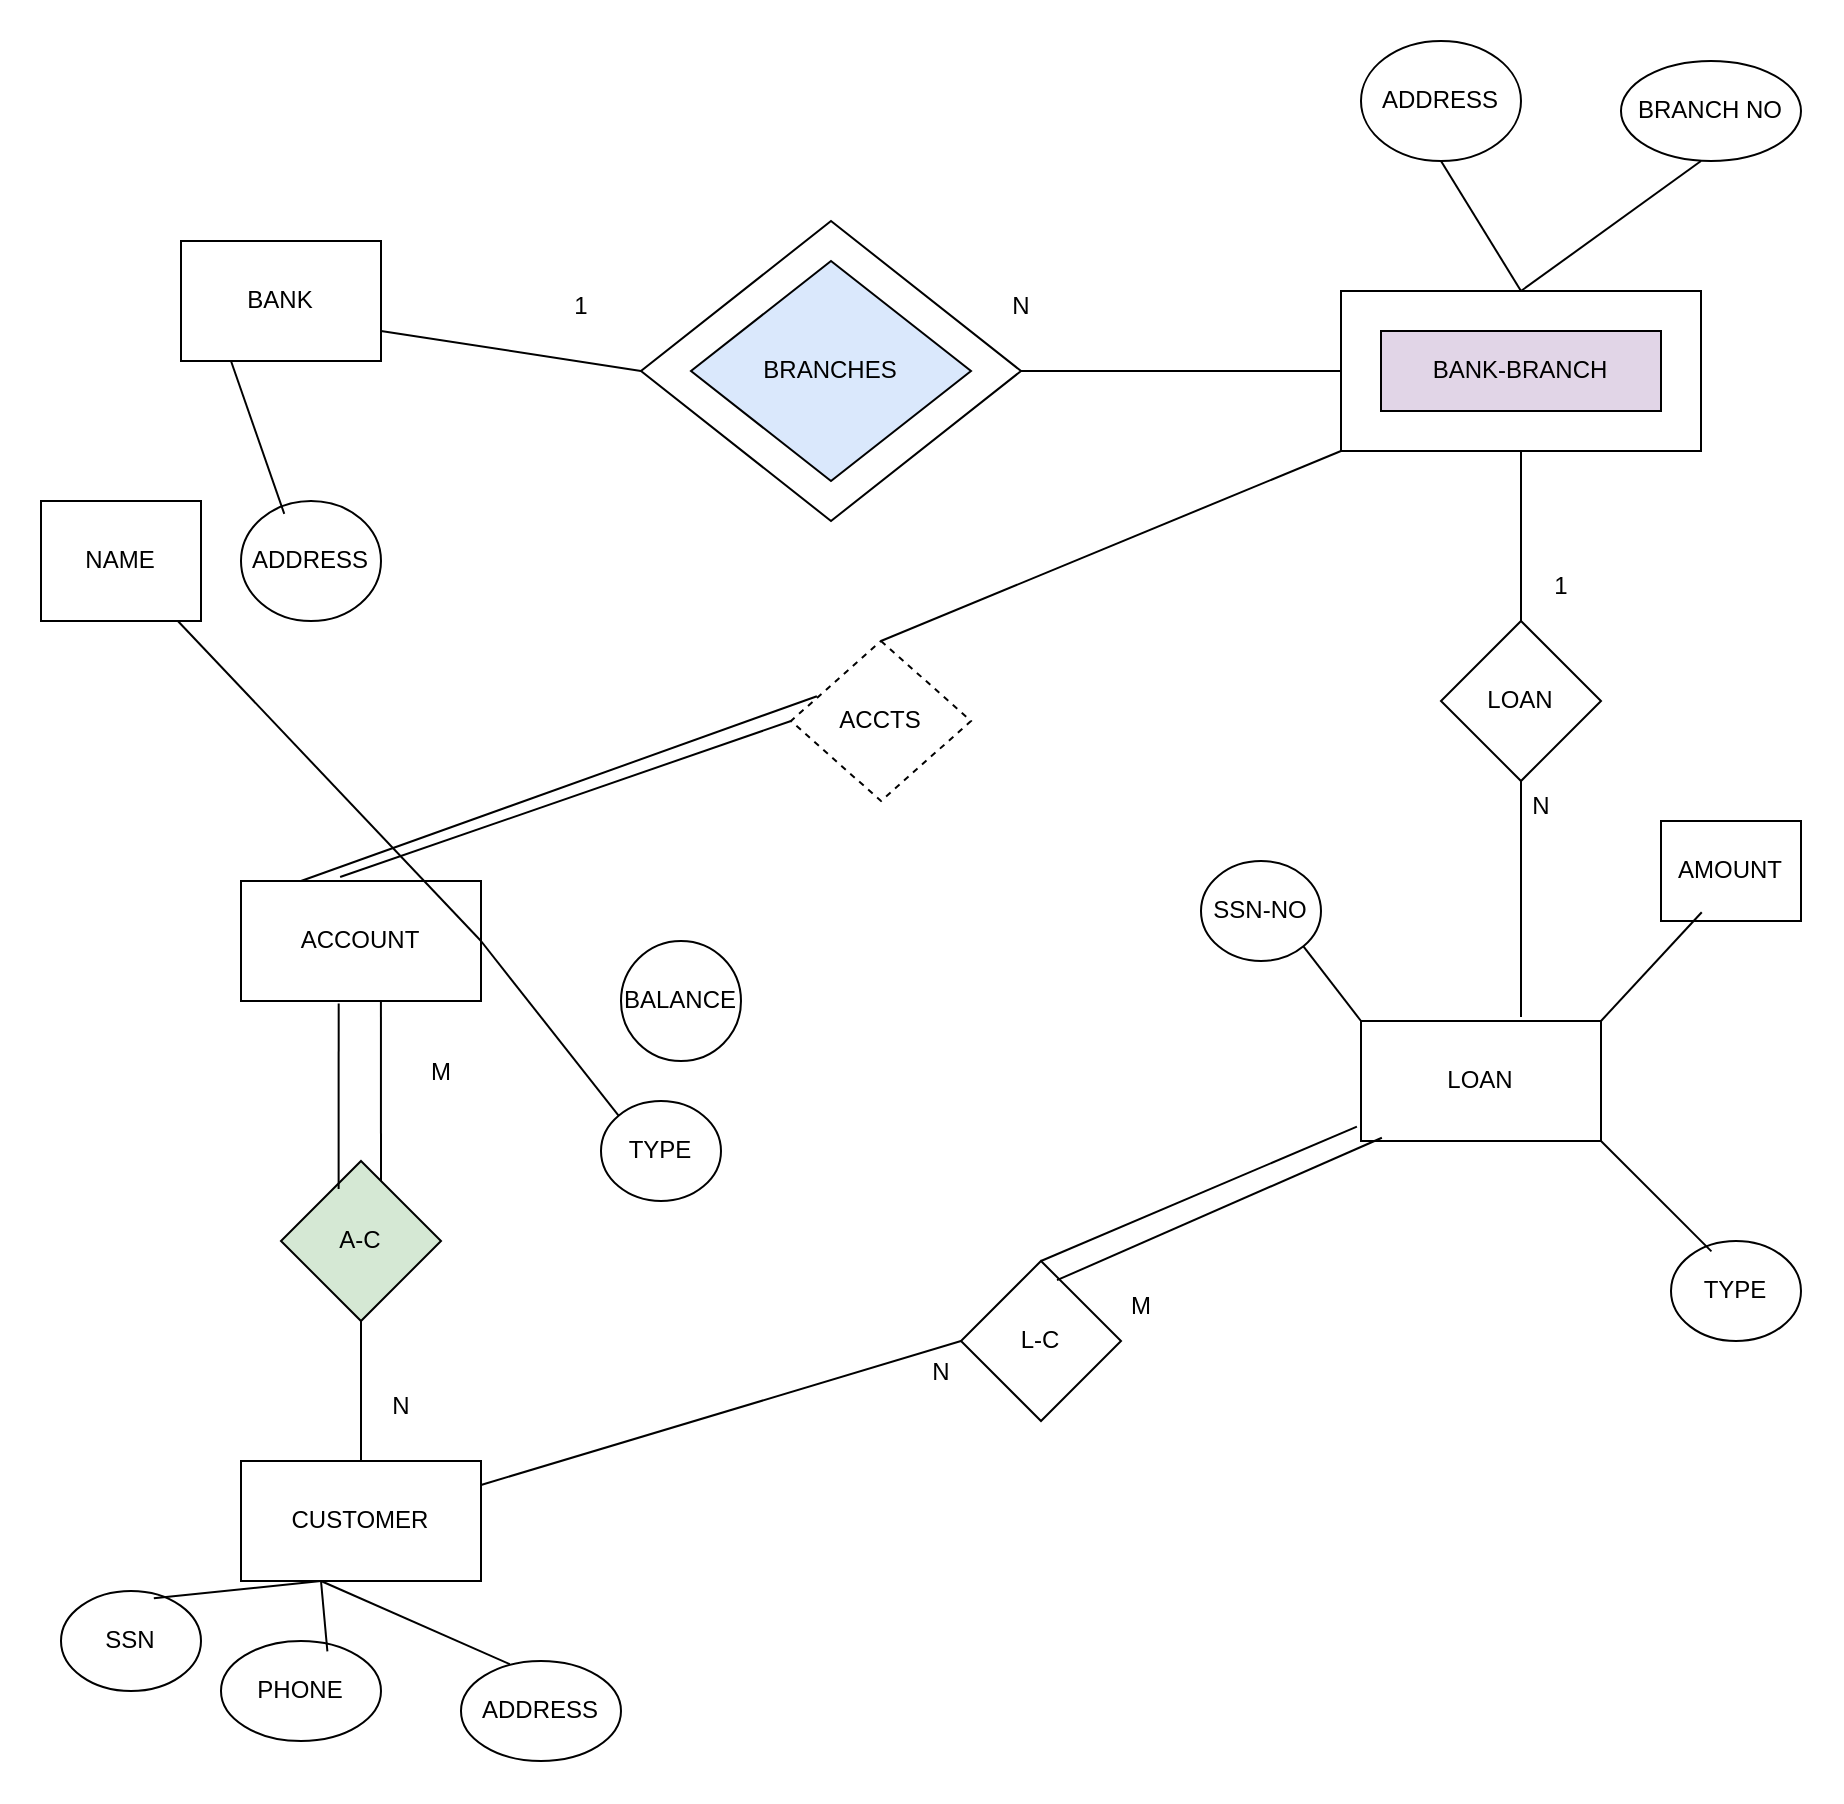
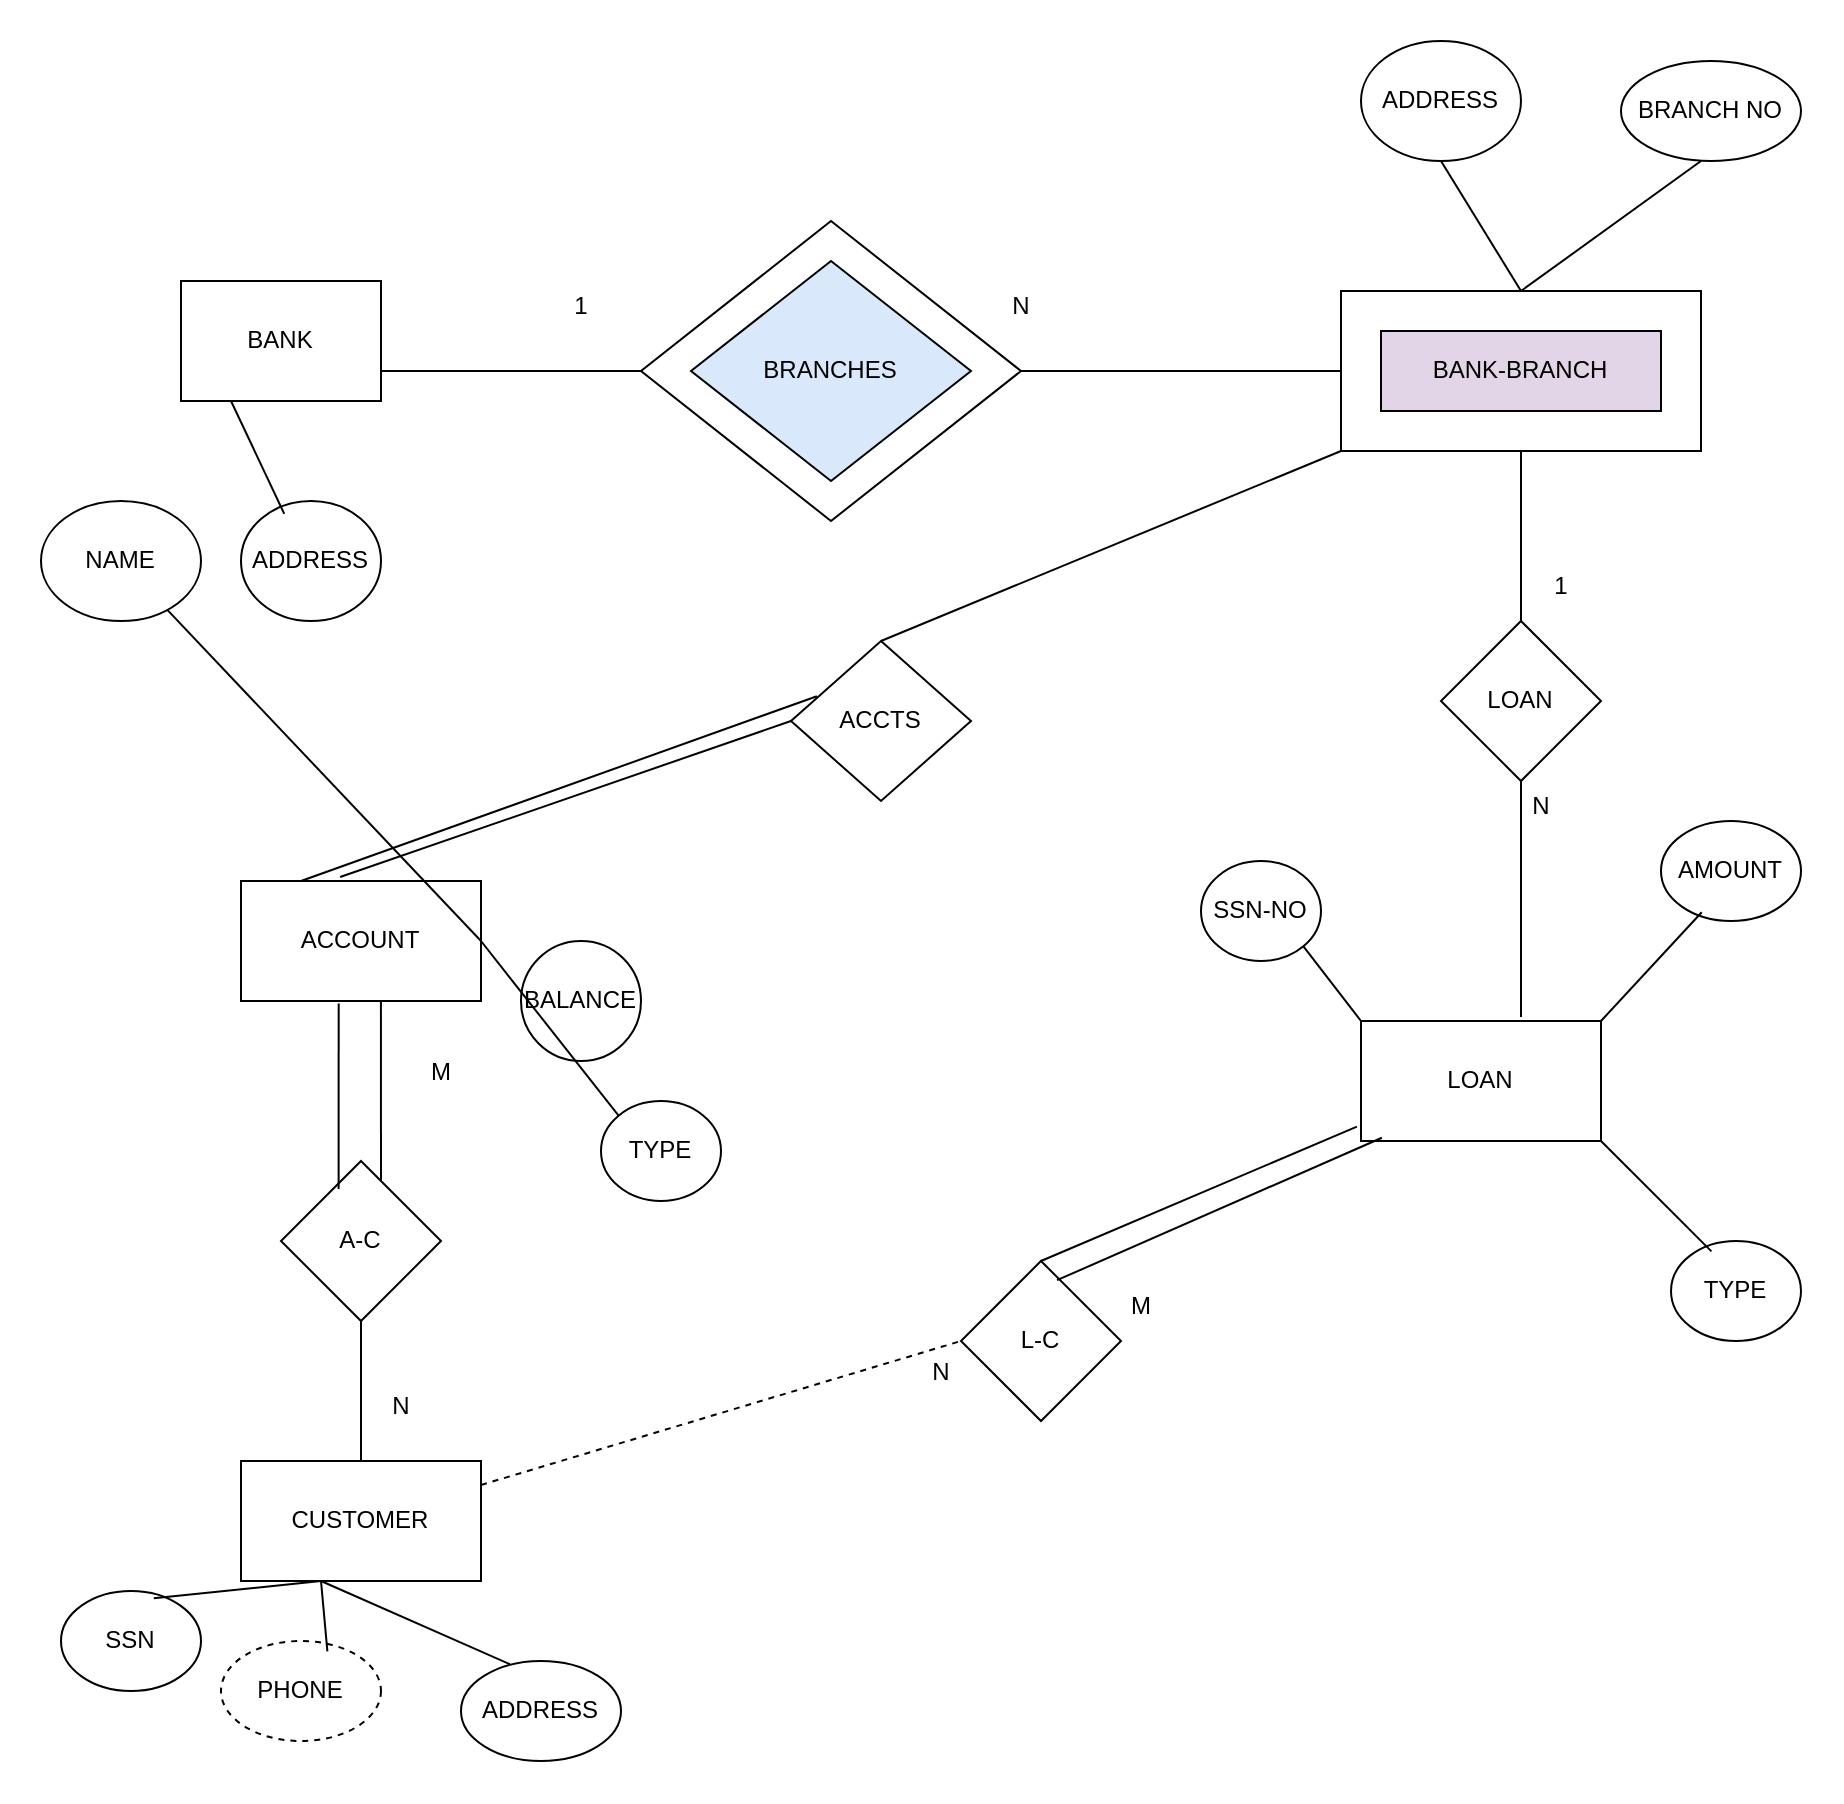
(281, 301) -> (281, 341)
(121, 561) -> (121, 561)
(881, 721) -> (881, 721)
(1731, 871) -> (1731, 871)
(681, 1001) -> (581, 1001)
(361, 1241) -> (361, 1241)
(722, 1413) -> (722, 1413)
(301, 1691) -> (301, 1691)
